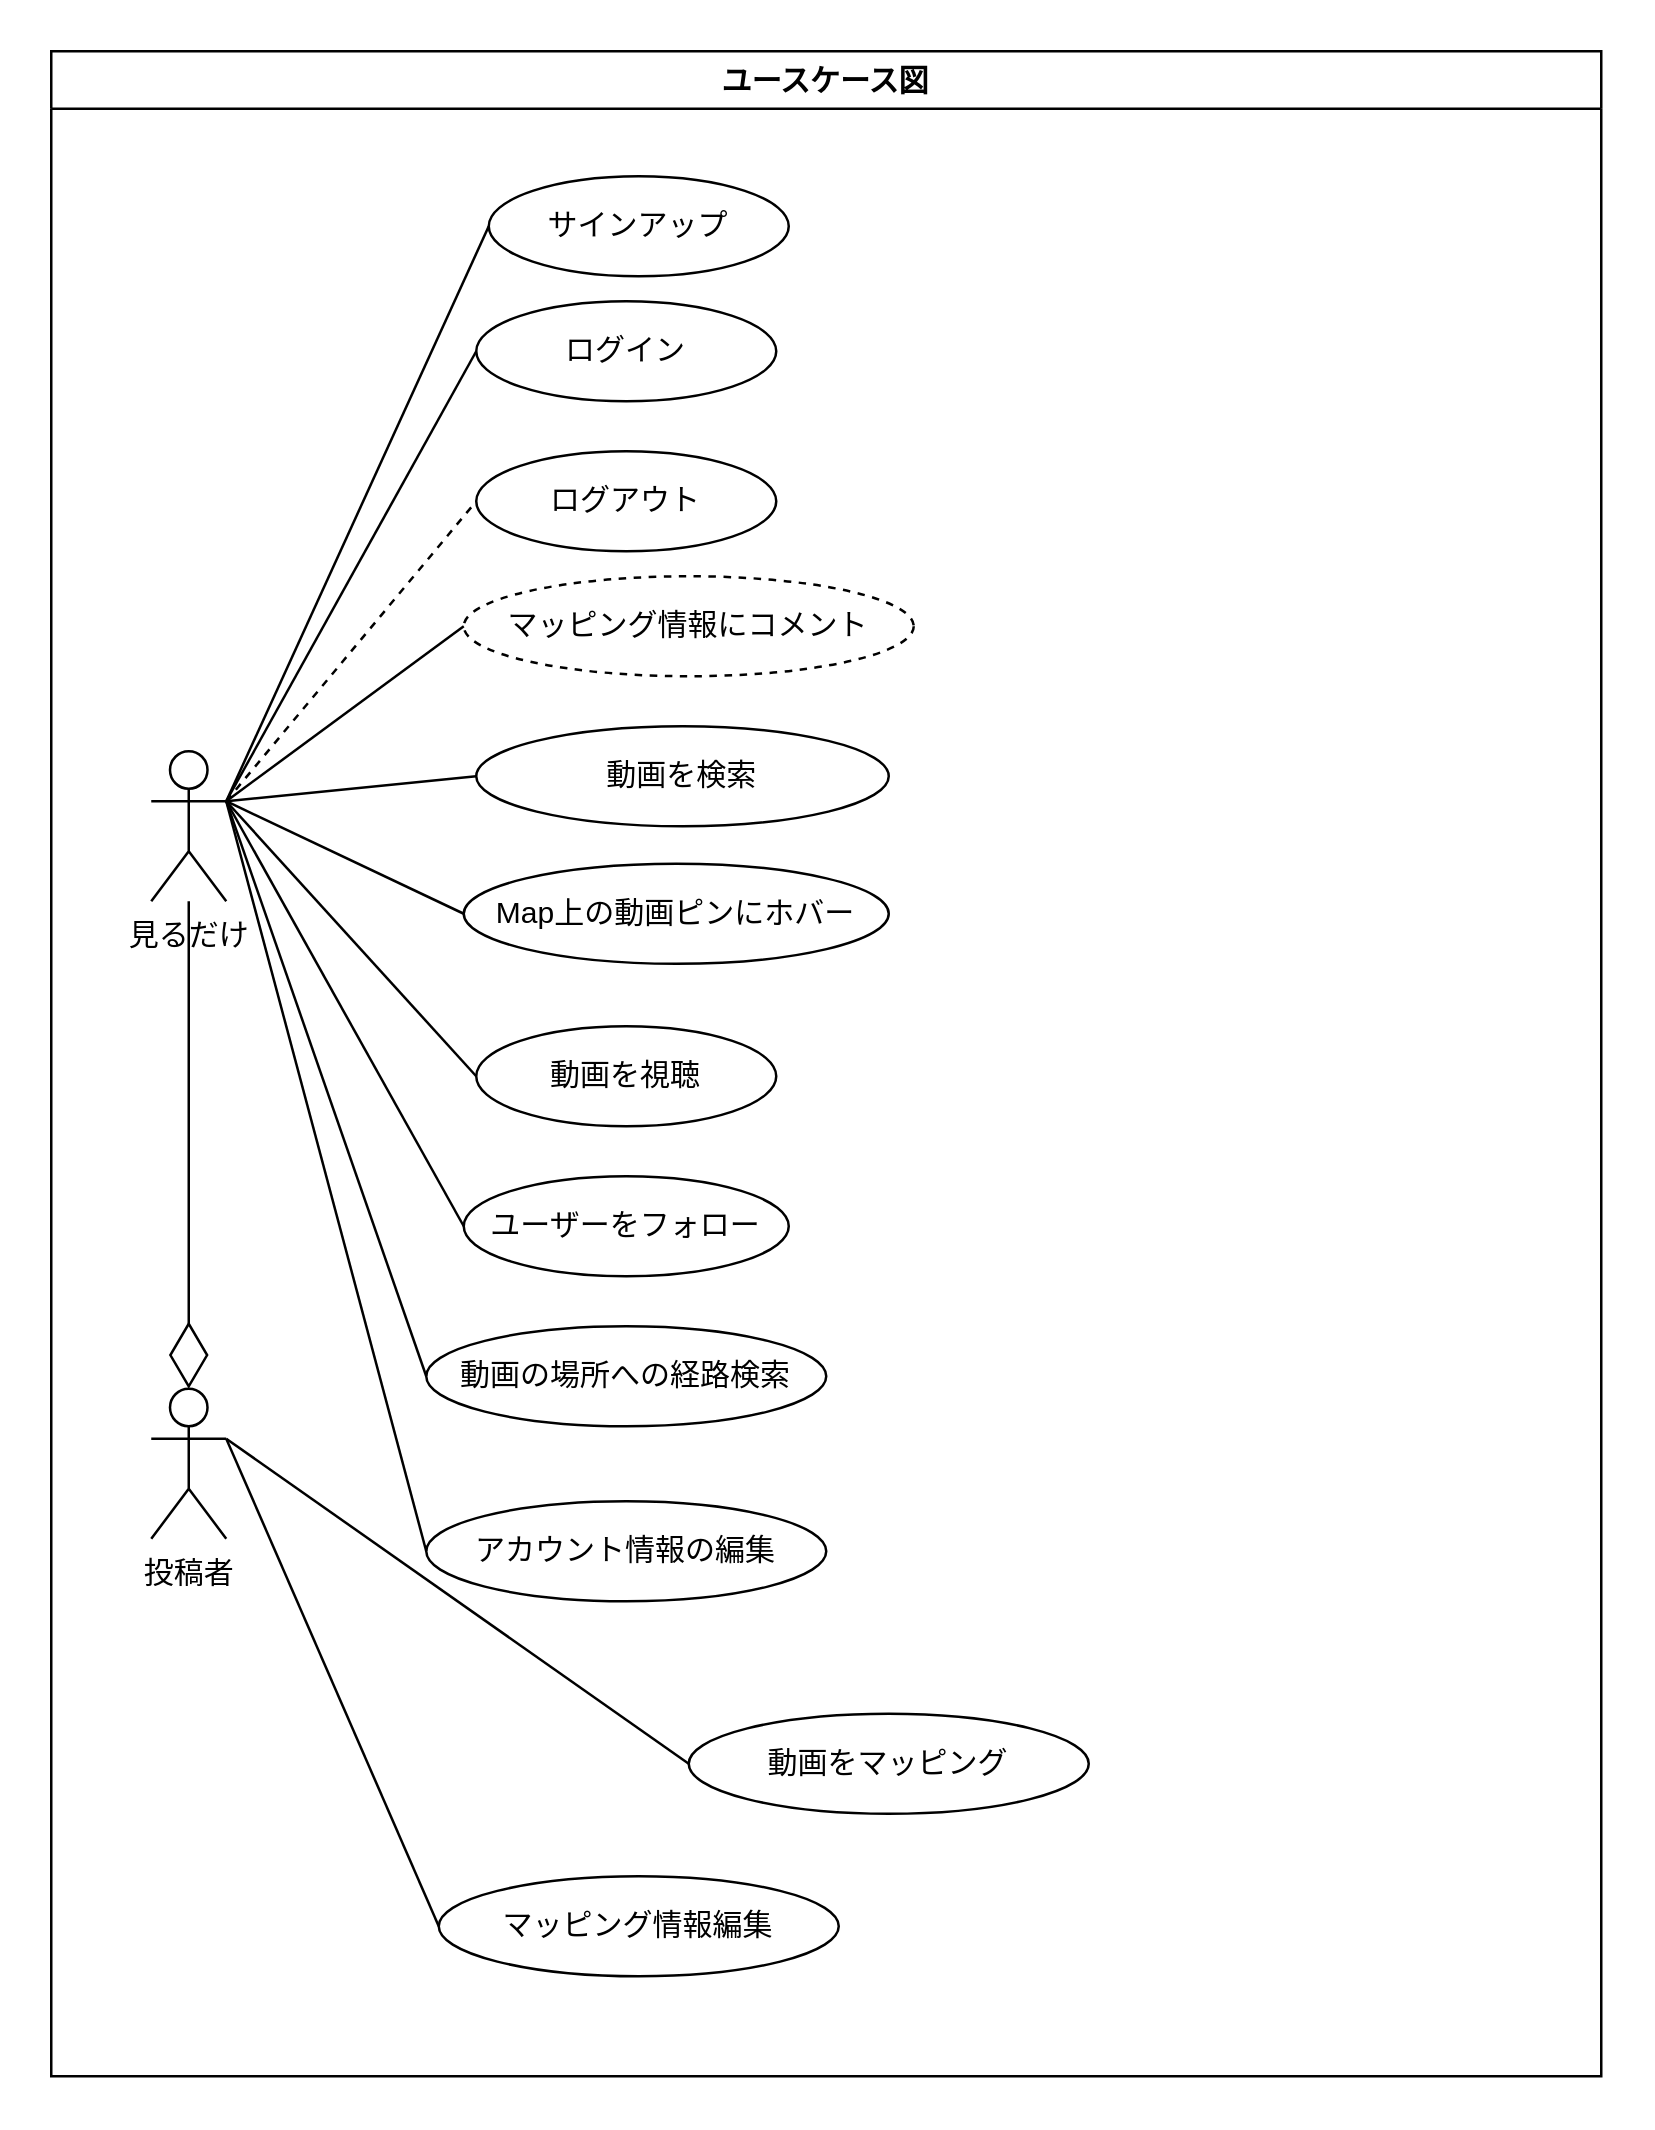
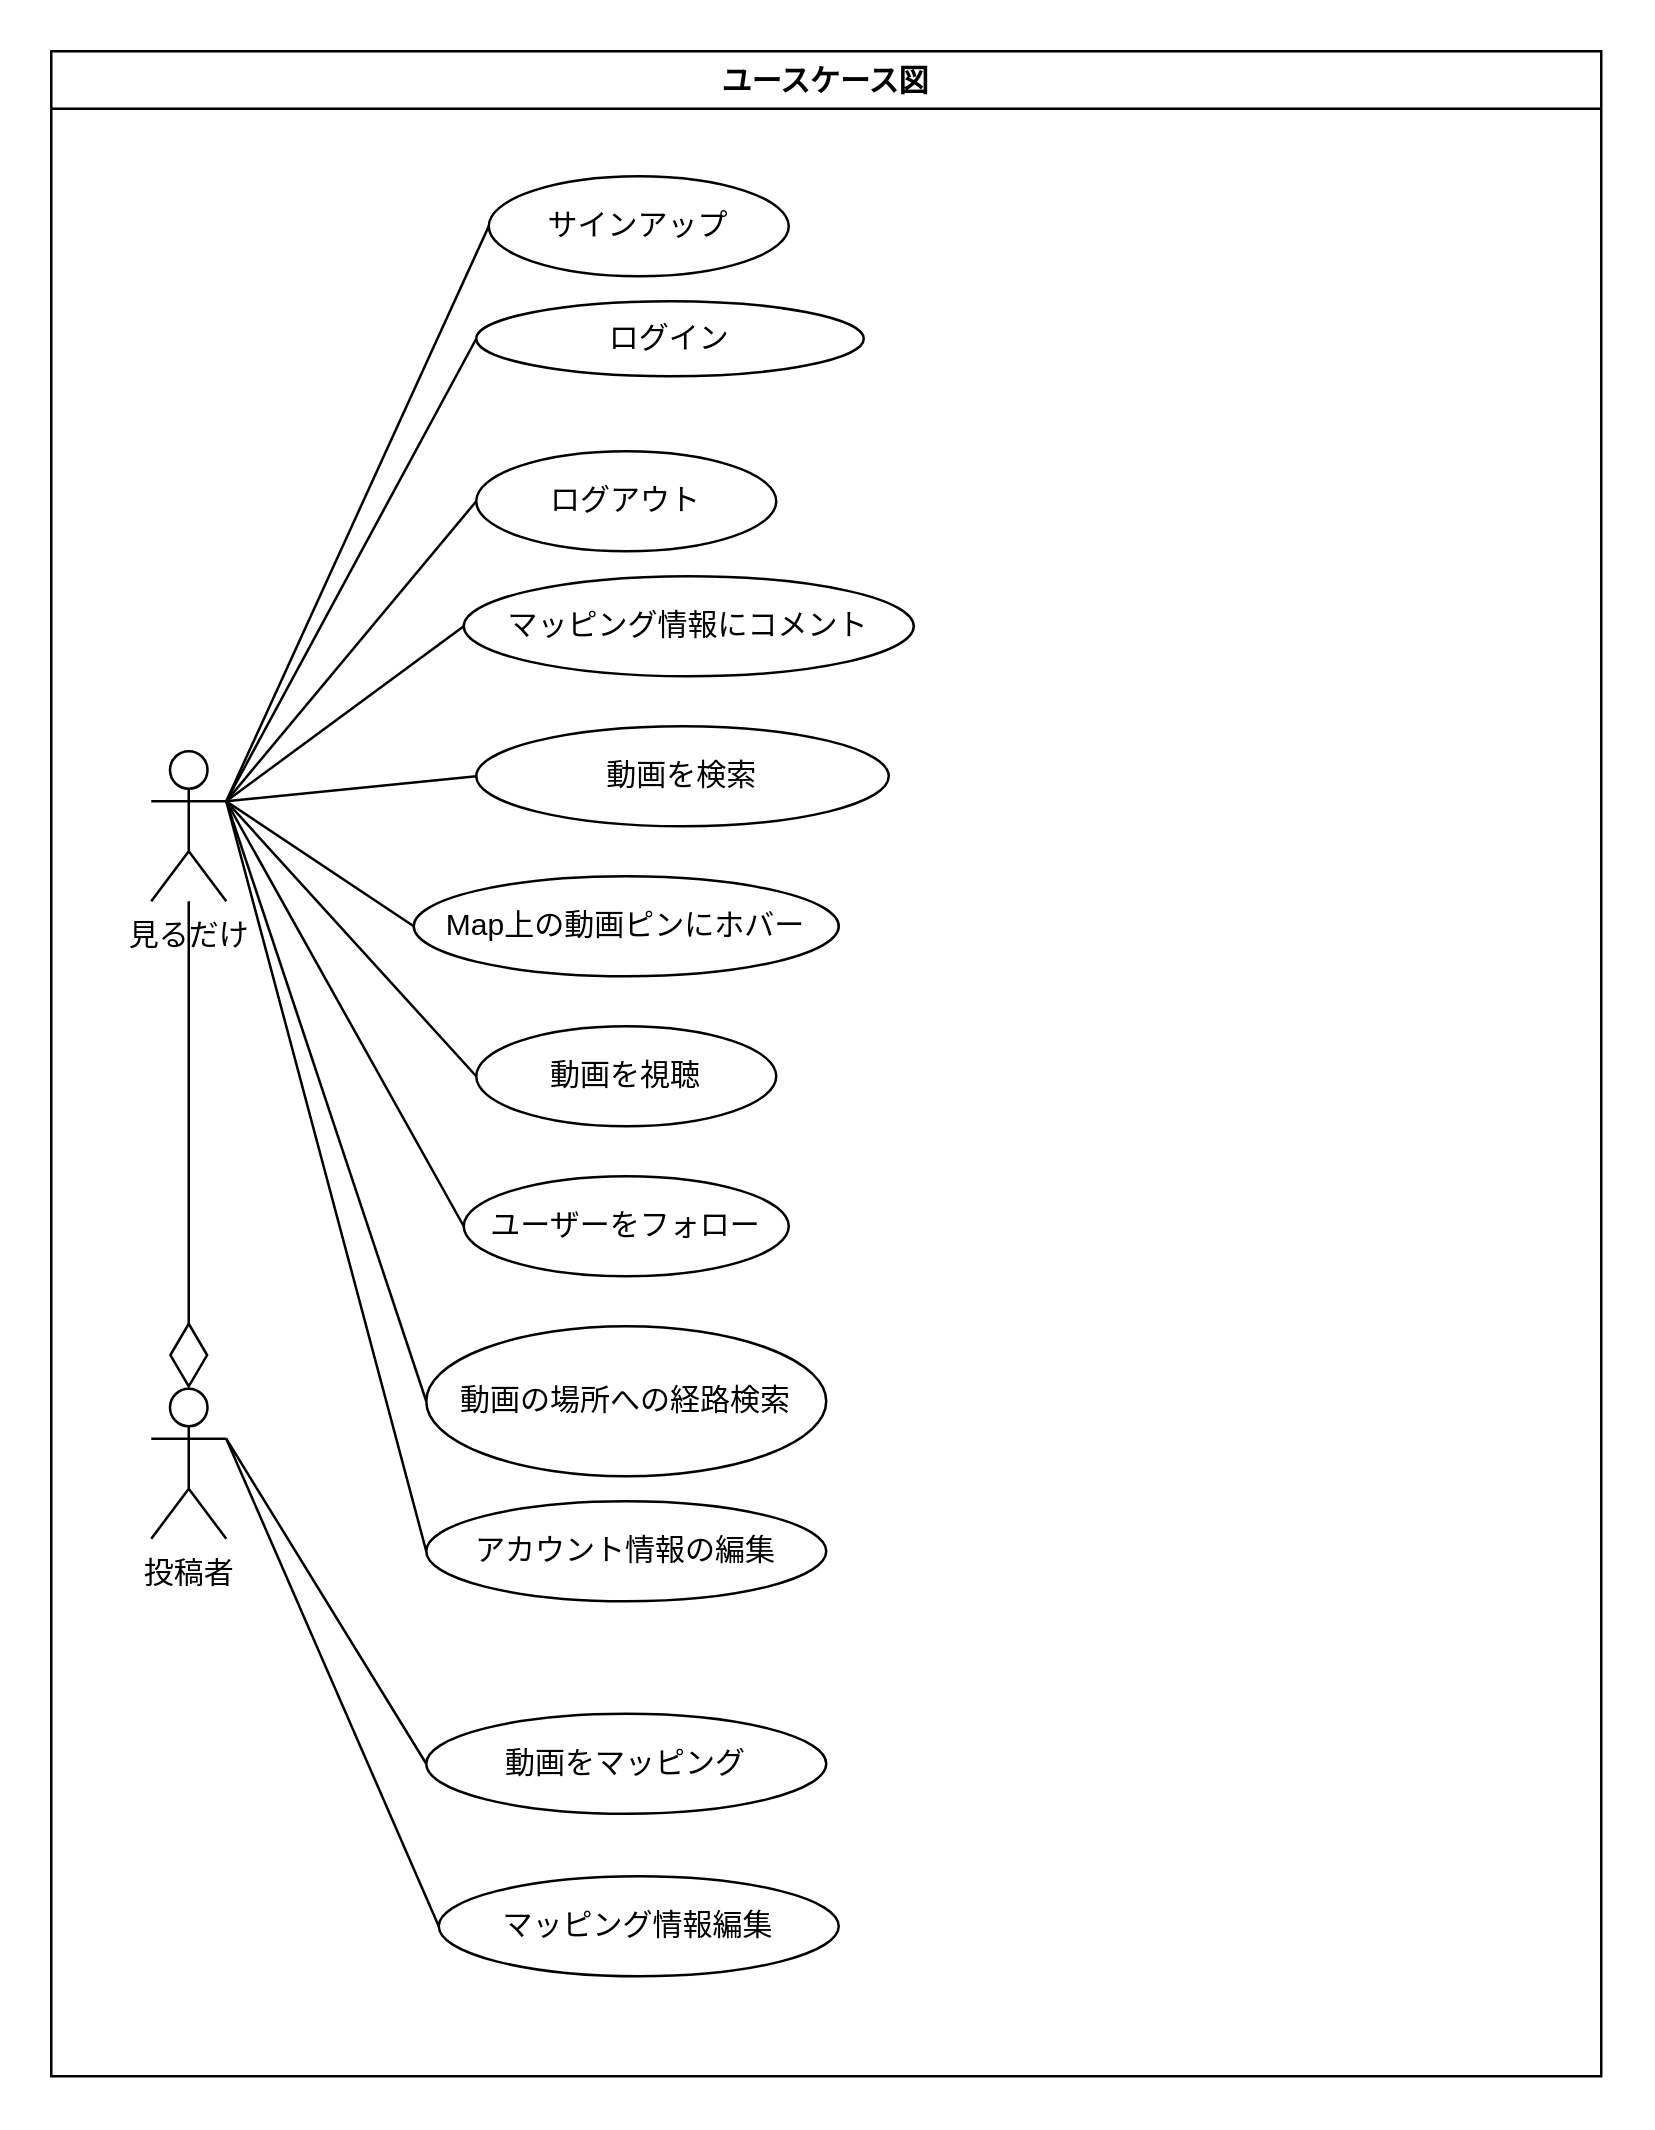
(626, 351) -> (670, 339)
(689, 626) -> (689, 626)
(358, 644) -> (358, 644)
(676, 914) -> (626, 926)
(626, 1376) -> (626, 1401)
(889, 1764) -> (626, 1764)
